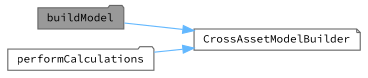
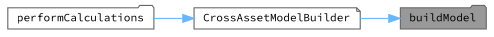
(154, 26) -> (375, 18)
